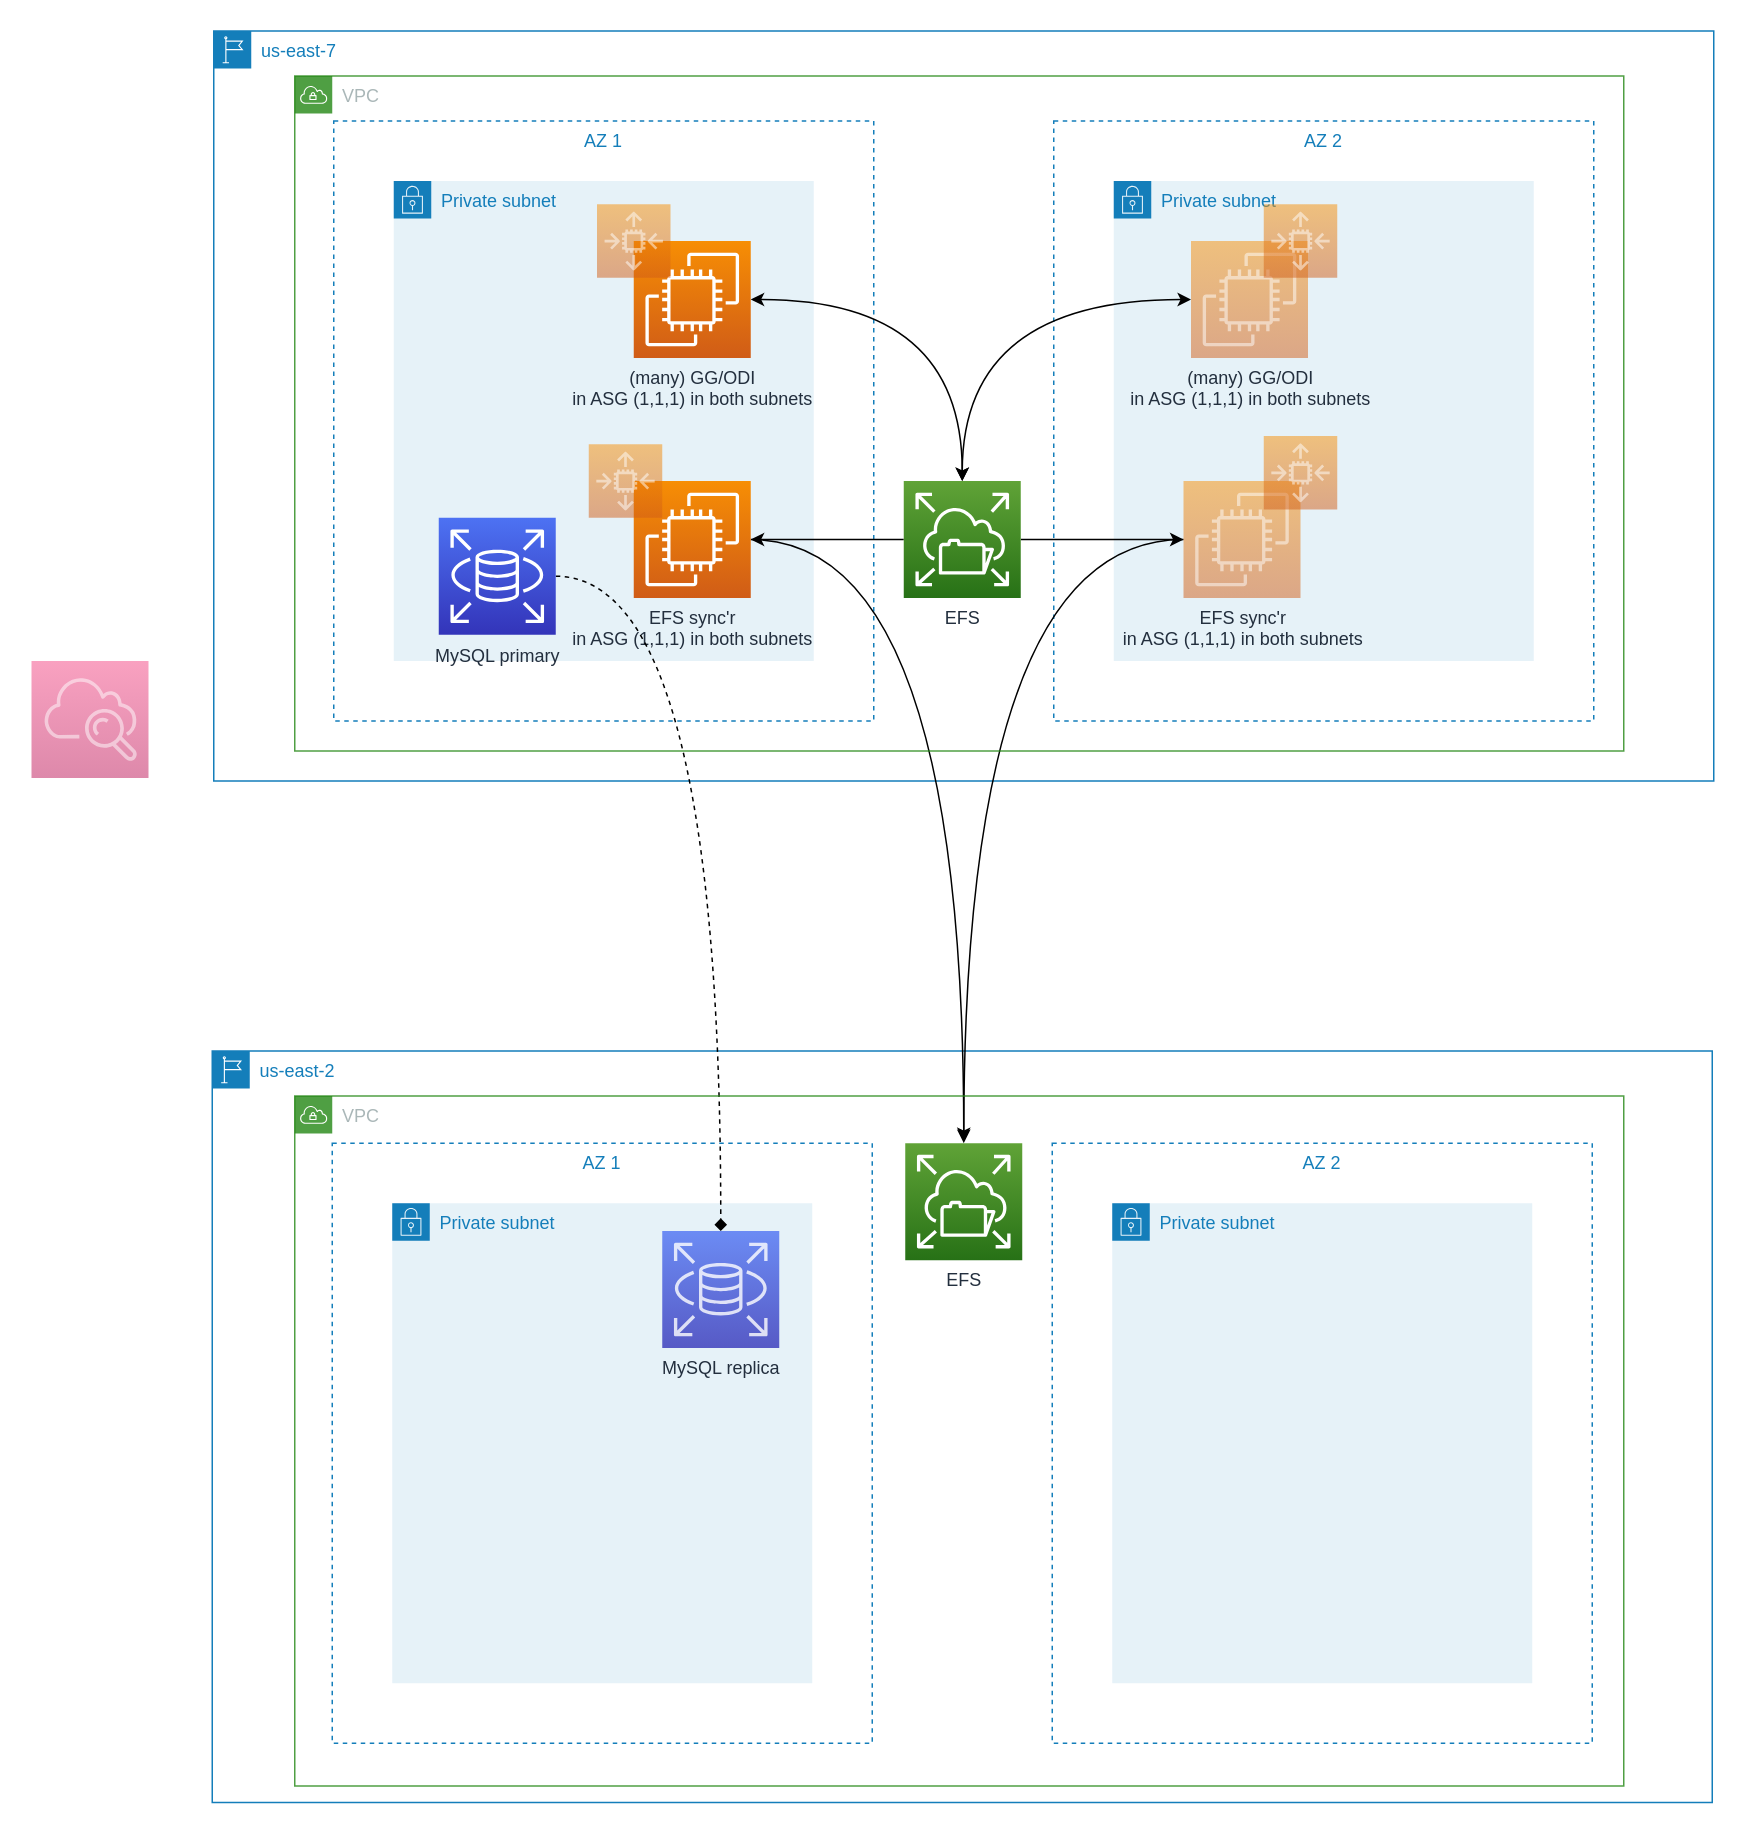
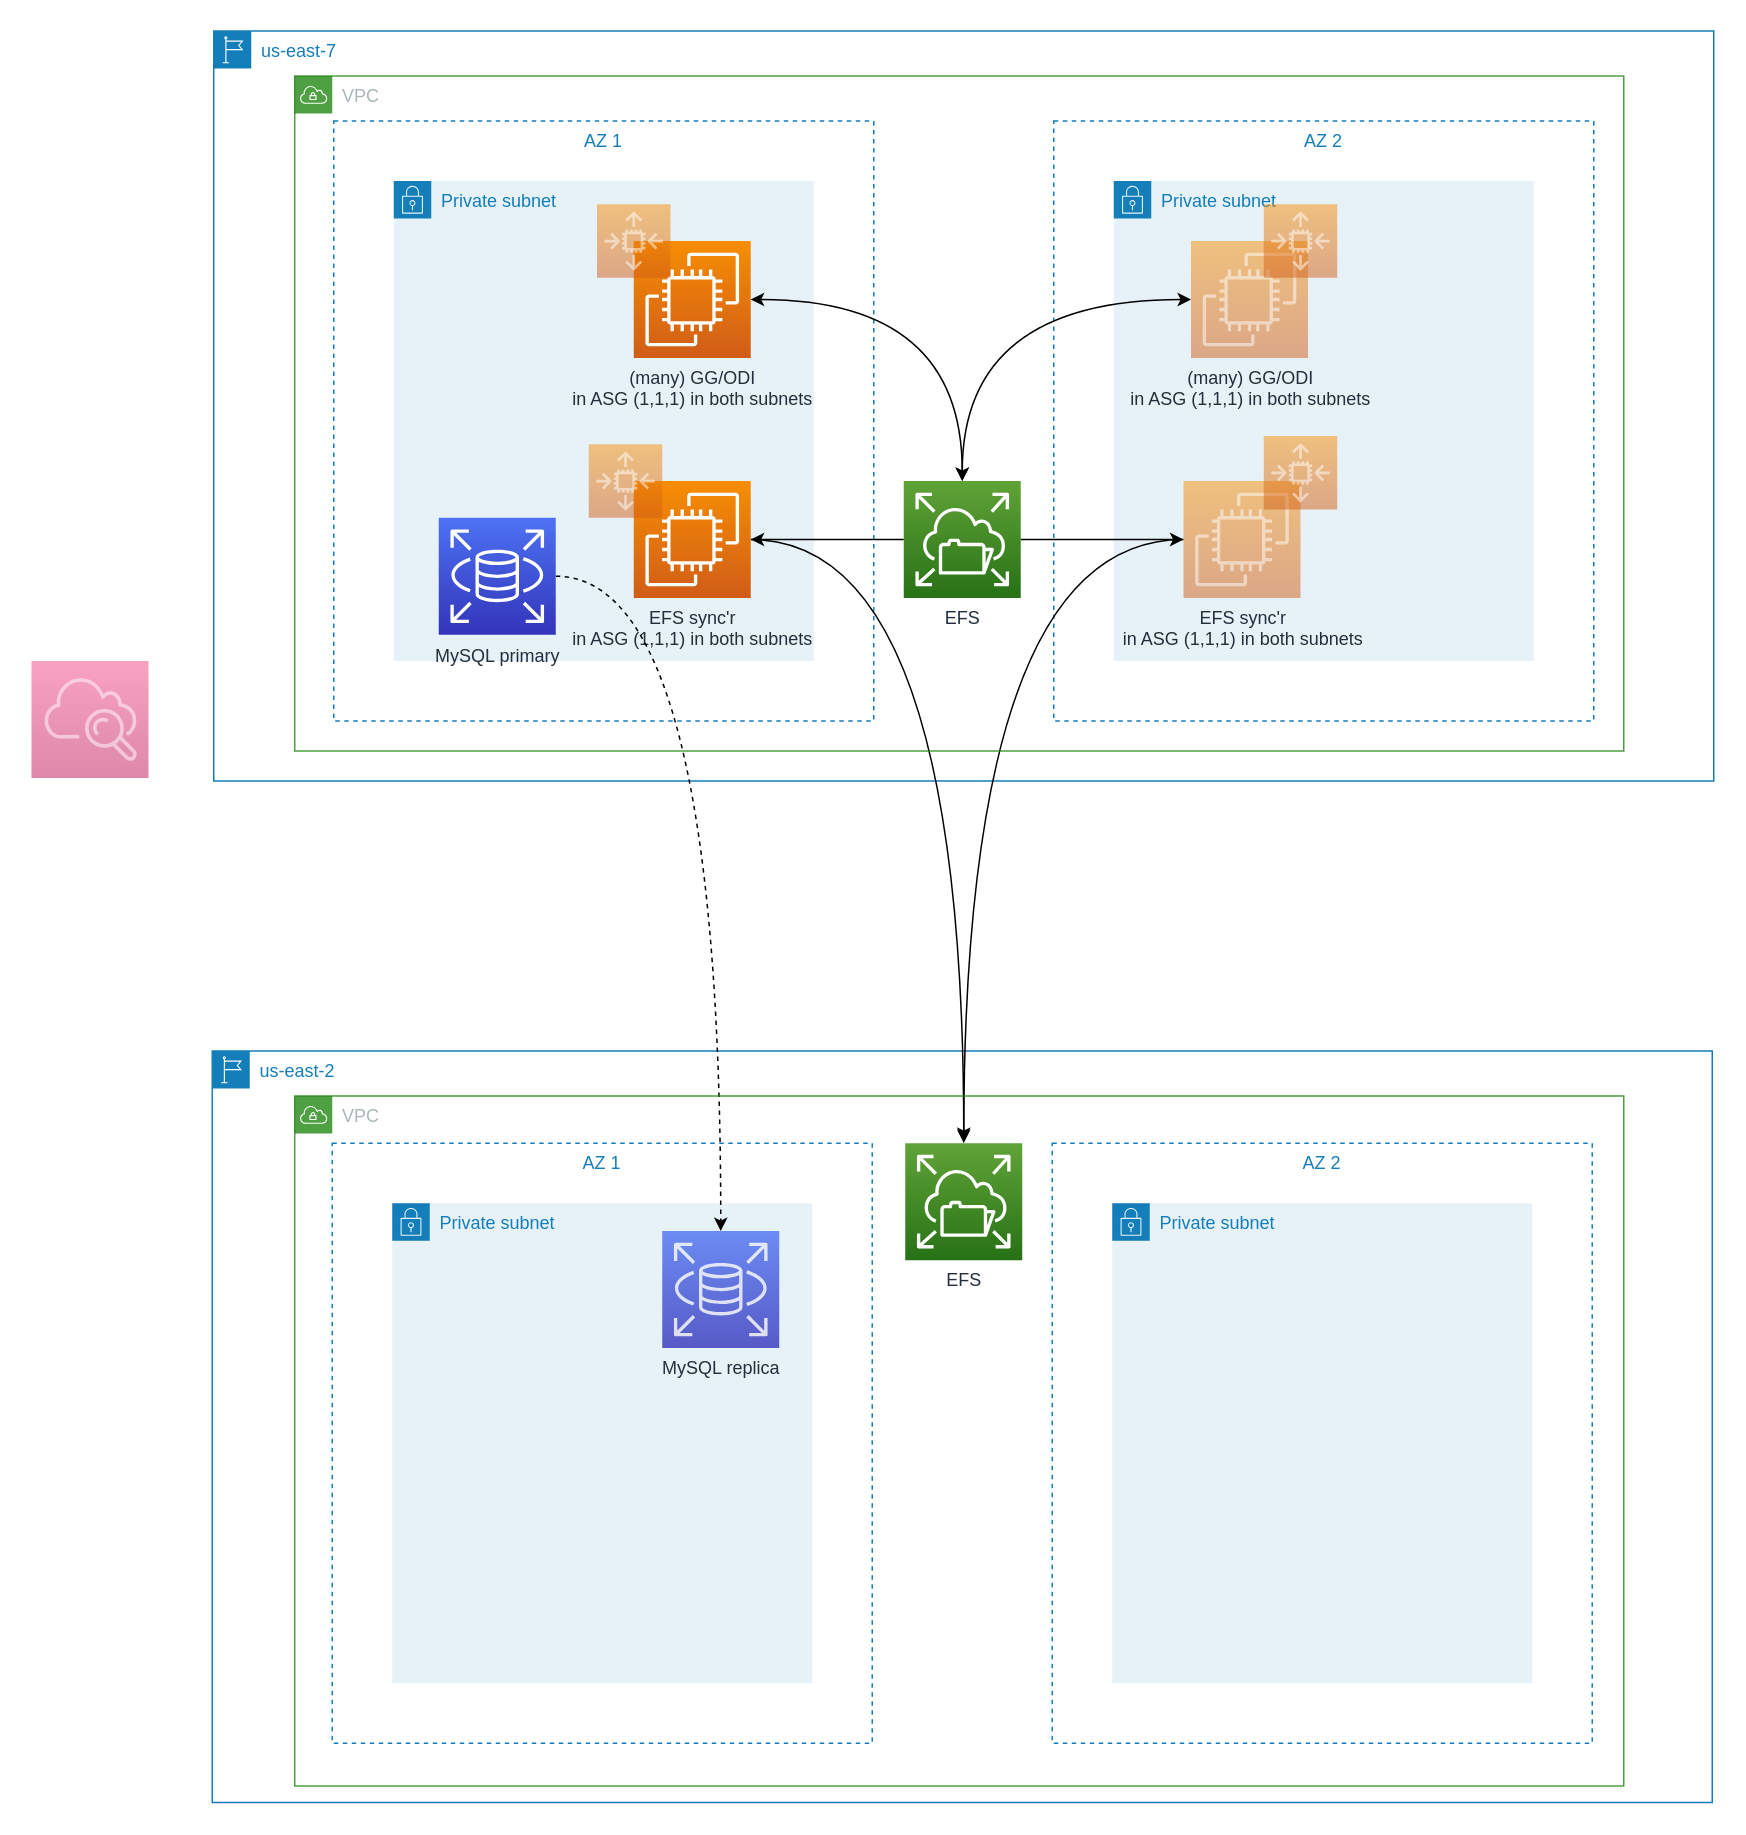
(721, 1218) -> (721, 1219)
